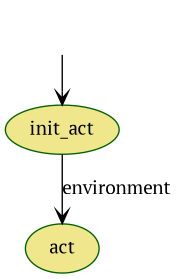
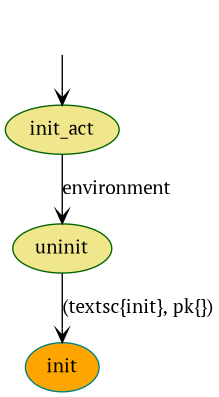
(62, 248) -> (62, 248)
none -> (62, 367)
